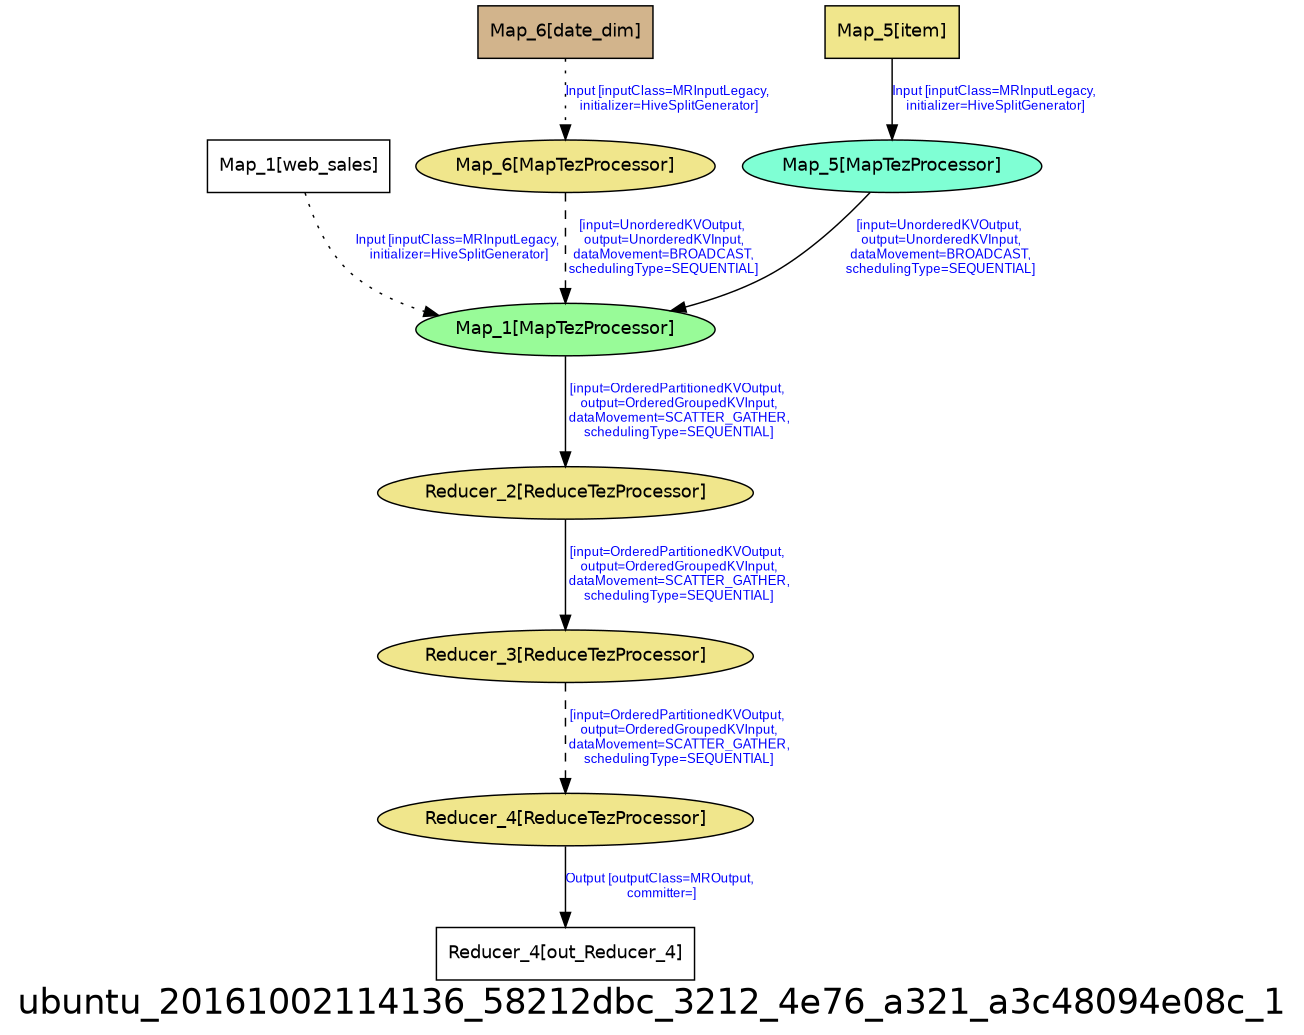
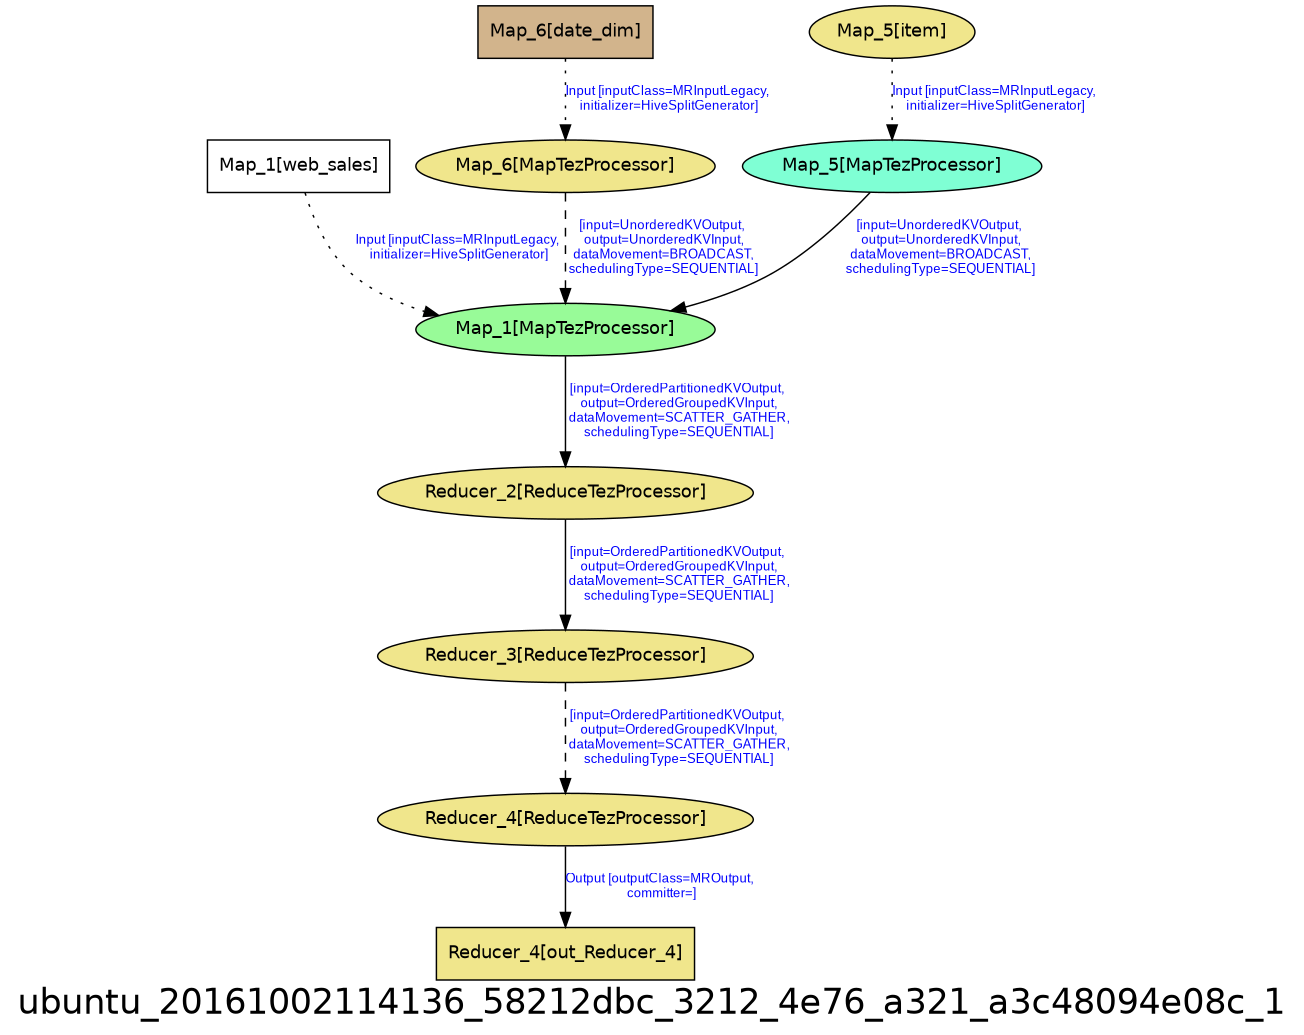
(892, 32) -> (892, 32)
(892, 92) -> (892, 92)
(565, 954) -> (565, 954)
